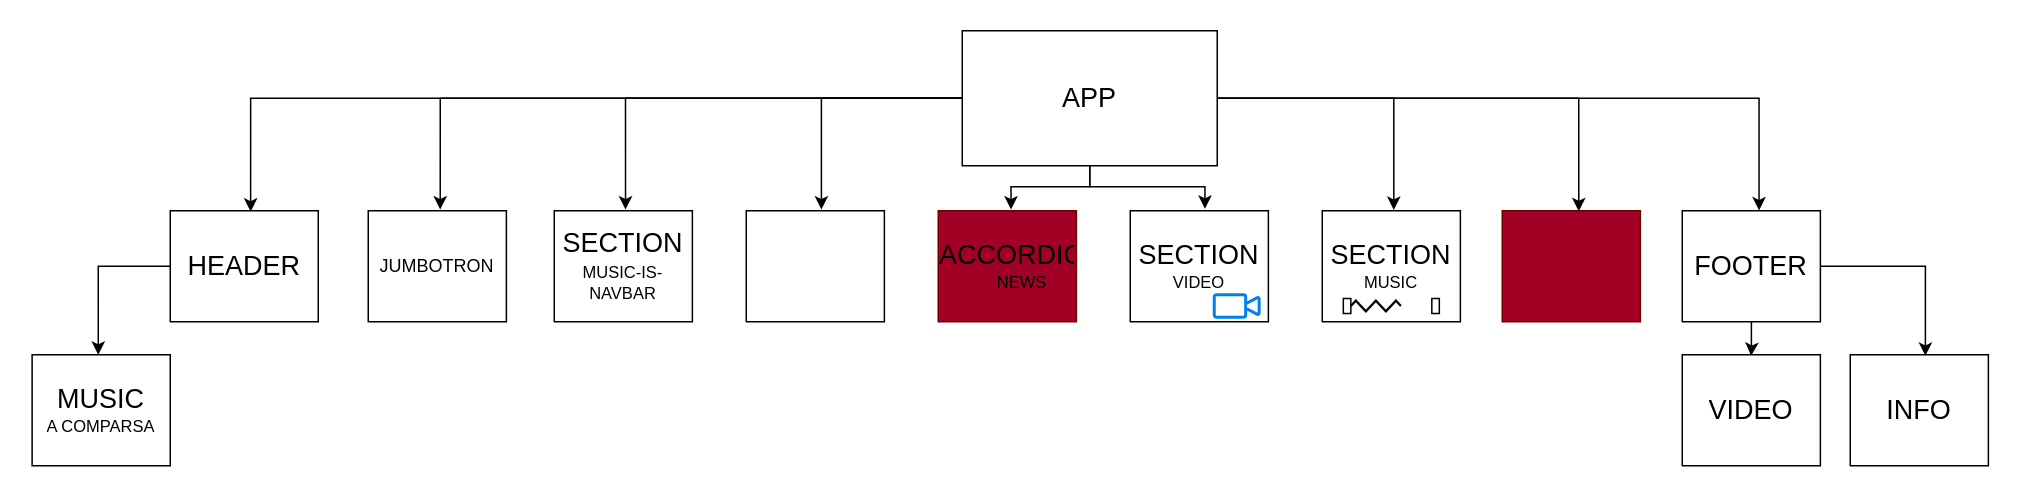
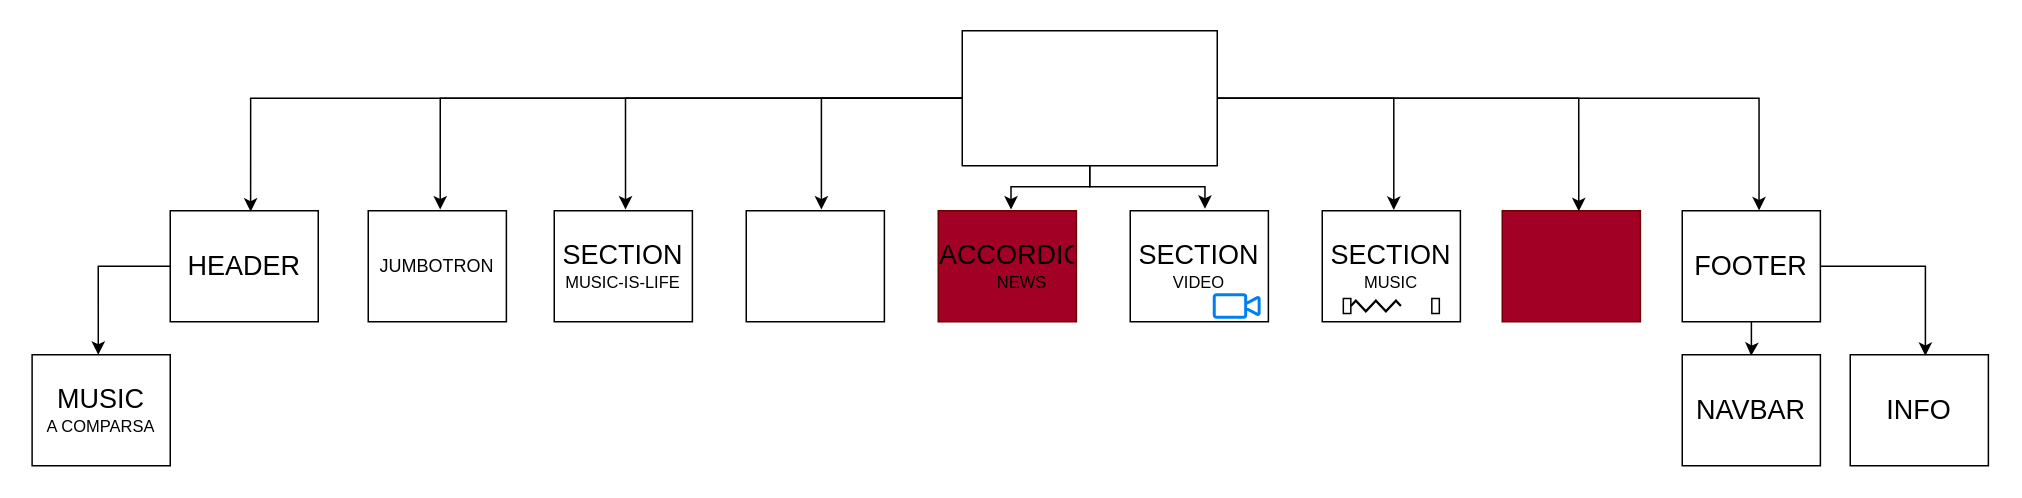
(1090, 98) -> none
(623, 266) -> (623, 266)
(1751, 410) -> (1751, 410)
